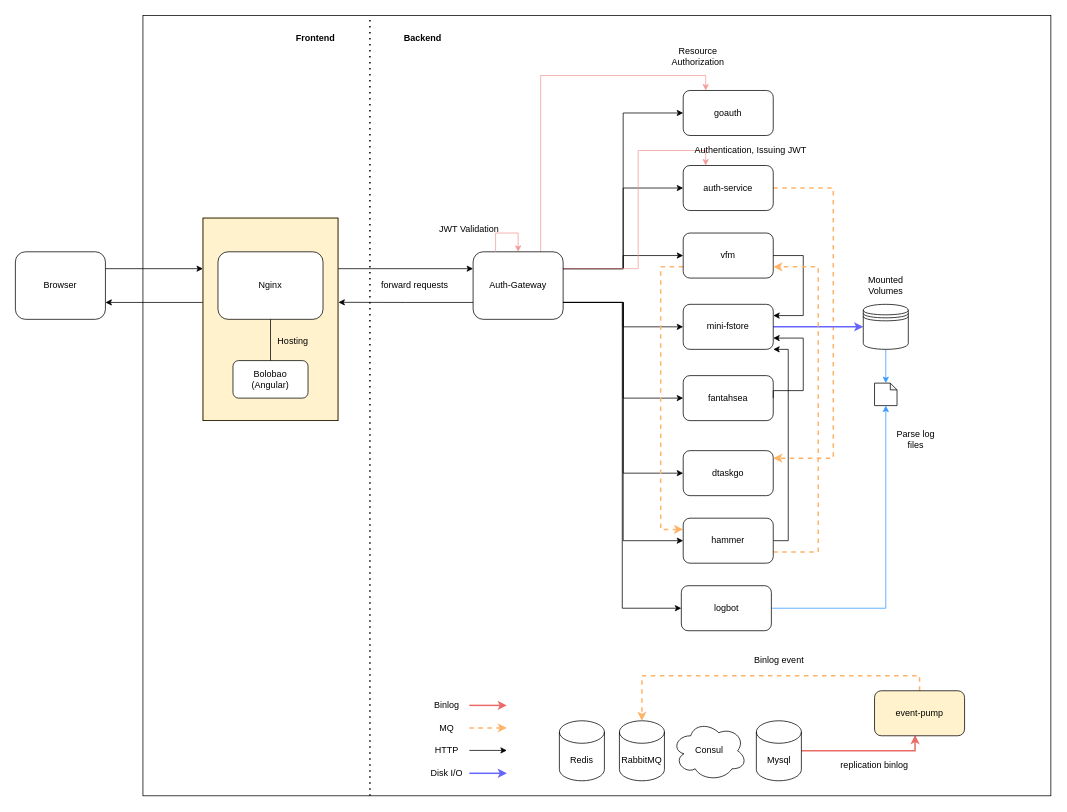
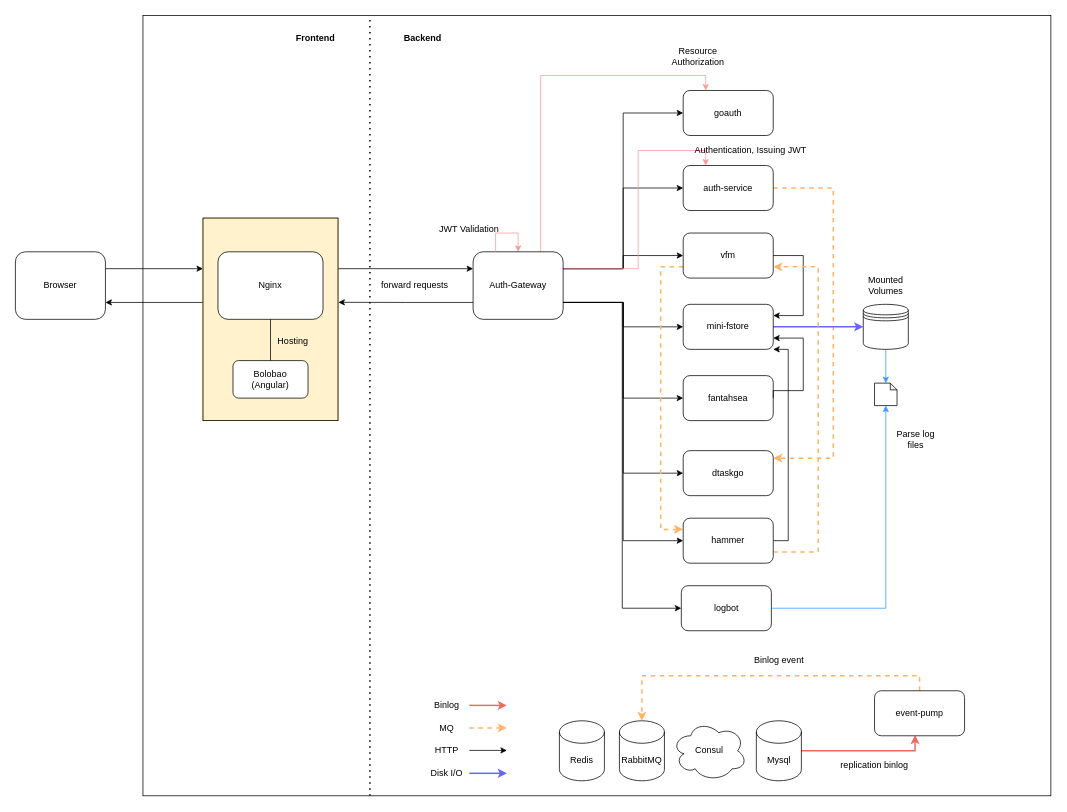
(919, 713) -> (919, 713)
